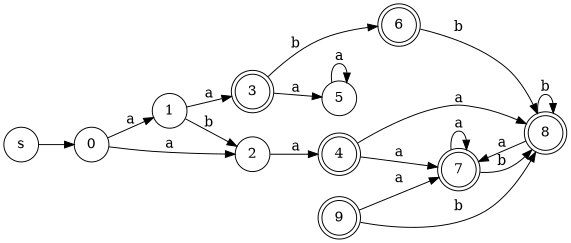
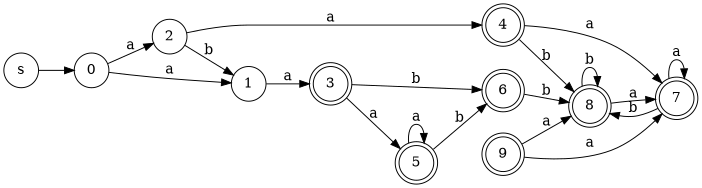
(339, 98) -> (416, 163)
(459, 99) -> (547, 56)
(207, 130) -> (205, 58)
none -> (456, 130)
(459, 207) -> (547, 122)
